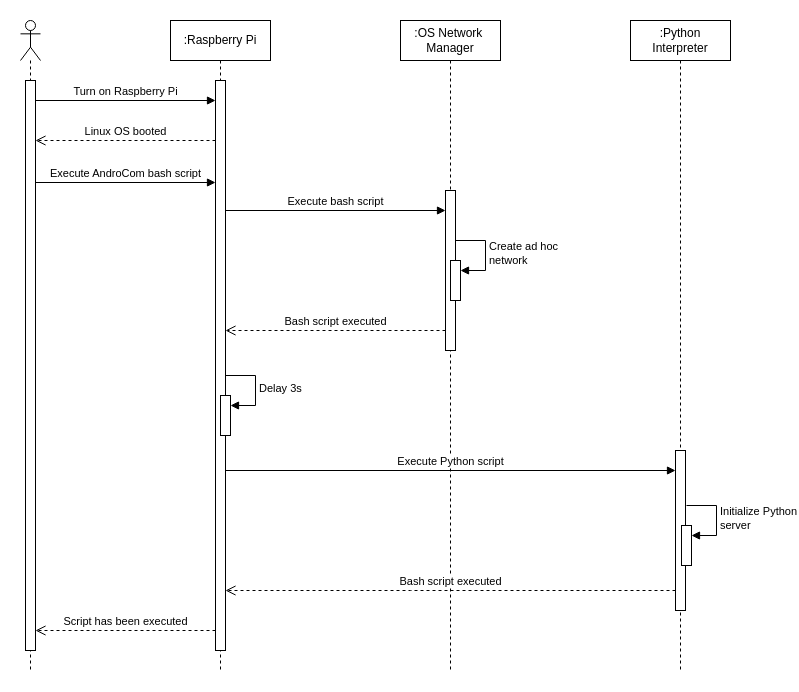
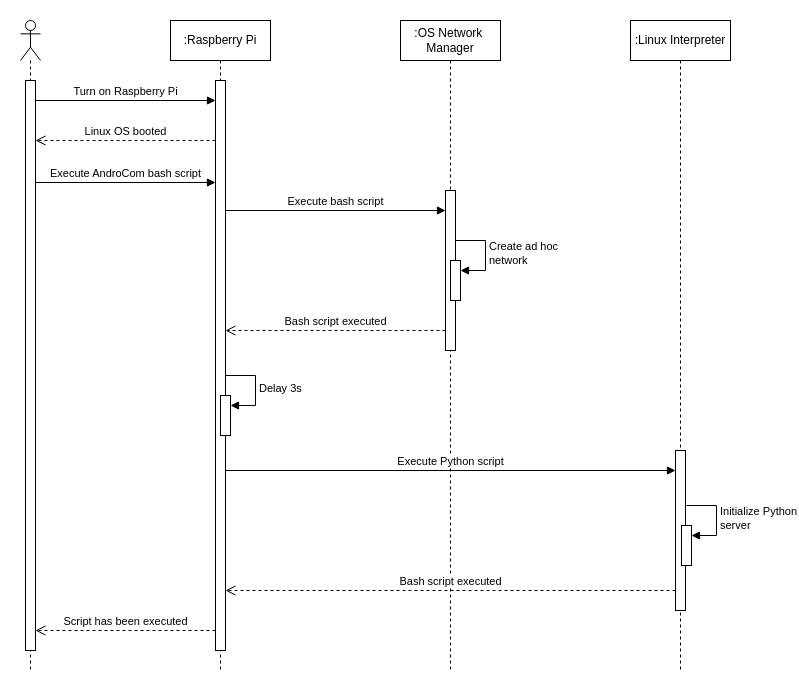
(681, 41) -> (681, 41)
